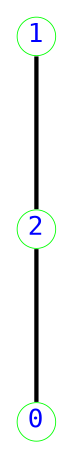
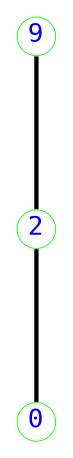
(36, 36) -> (36, 36)
